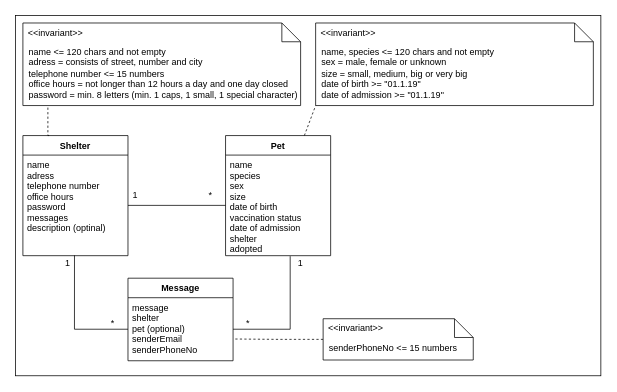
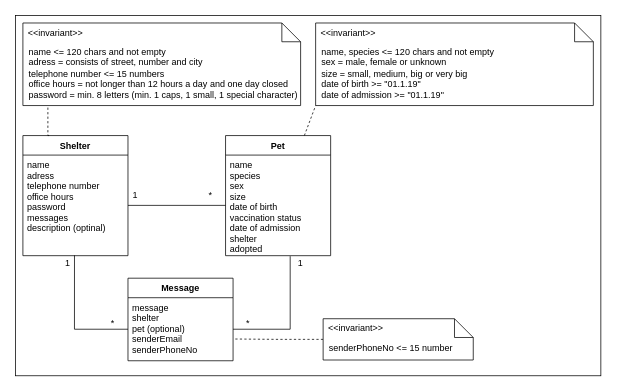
(393, 348) -> (391, 348)
